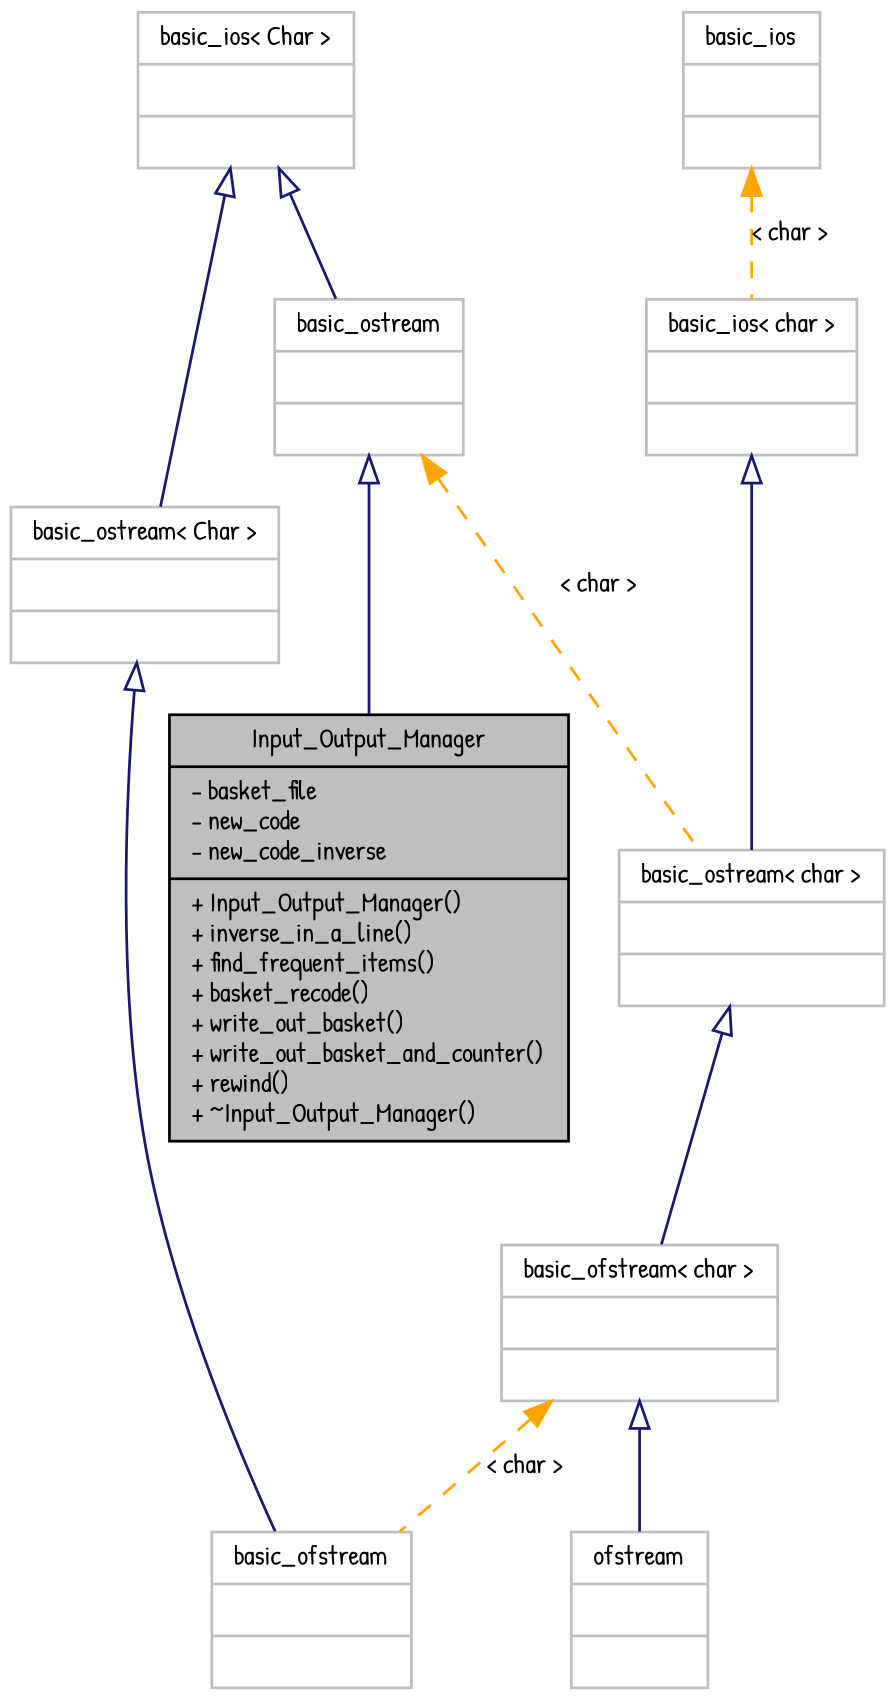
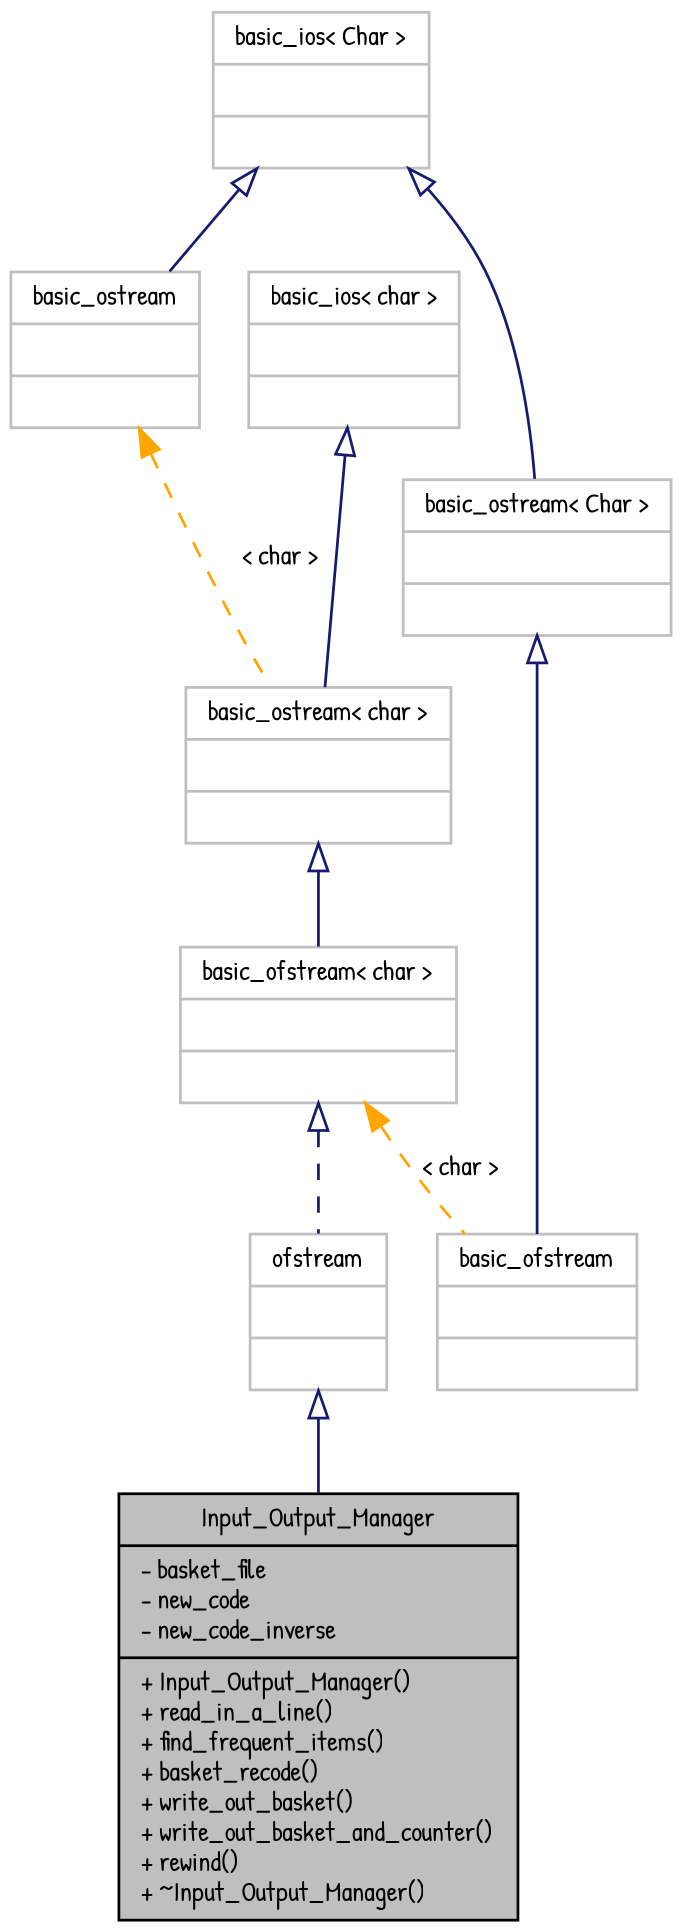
(752, 90) -> none
(369, 598) -> (318, 1456)
(303, 933) -> (238, 1712)
(640, 1480) -> (318, 1182)
